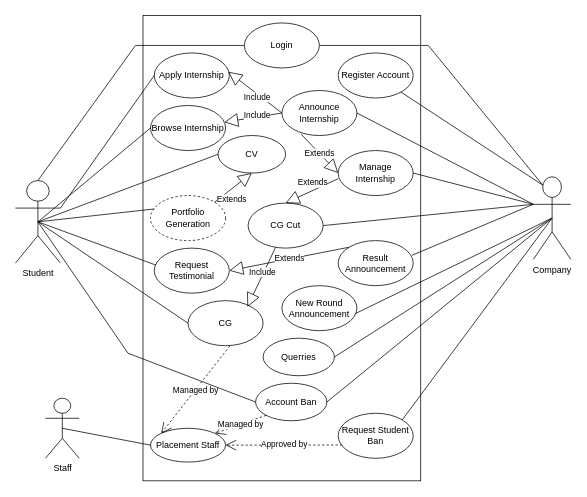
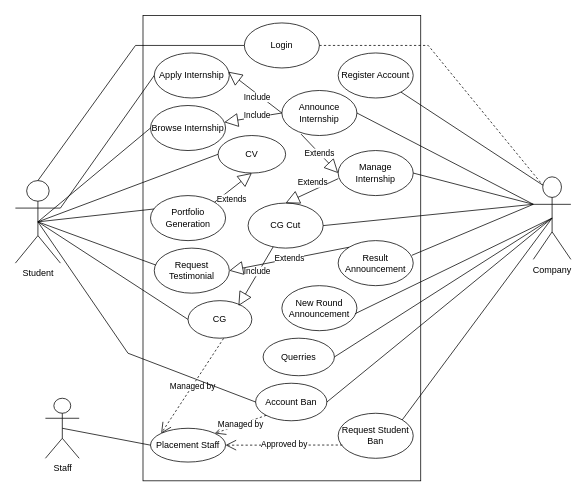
(451, 73) -> (451, 73)
(188, 218) -> (188, 218)
(225, 323) -> (220, 319)
